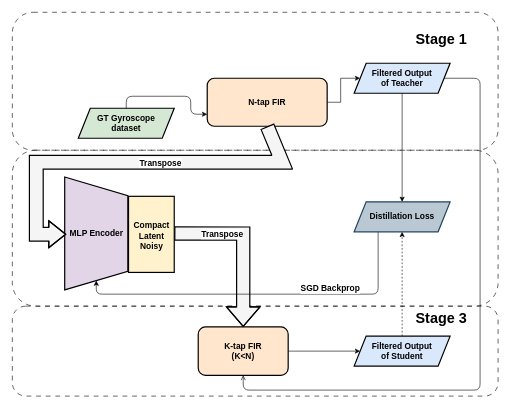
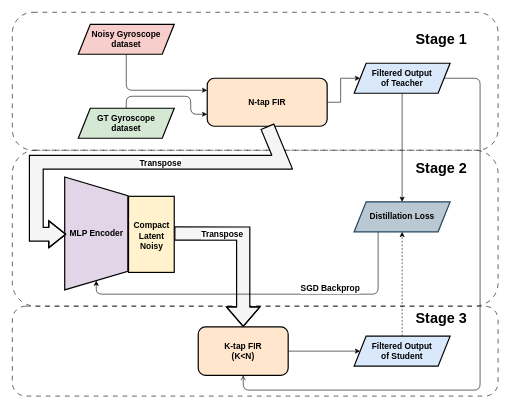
none -> (126, 39)
none -> (126, 85)
none -> (441, 168)
